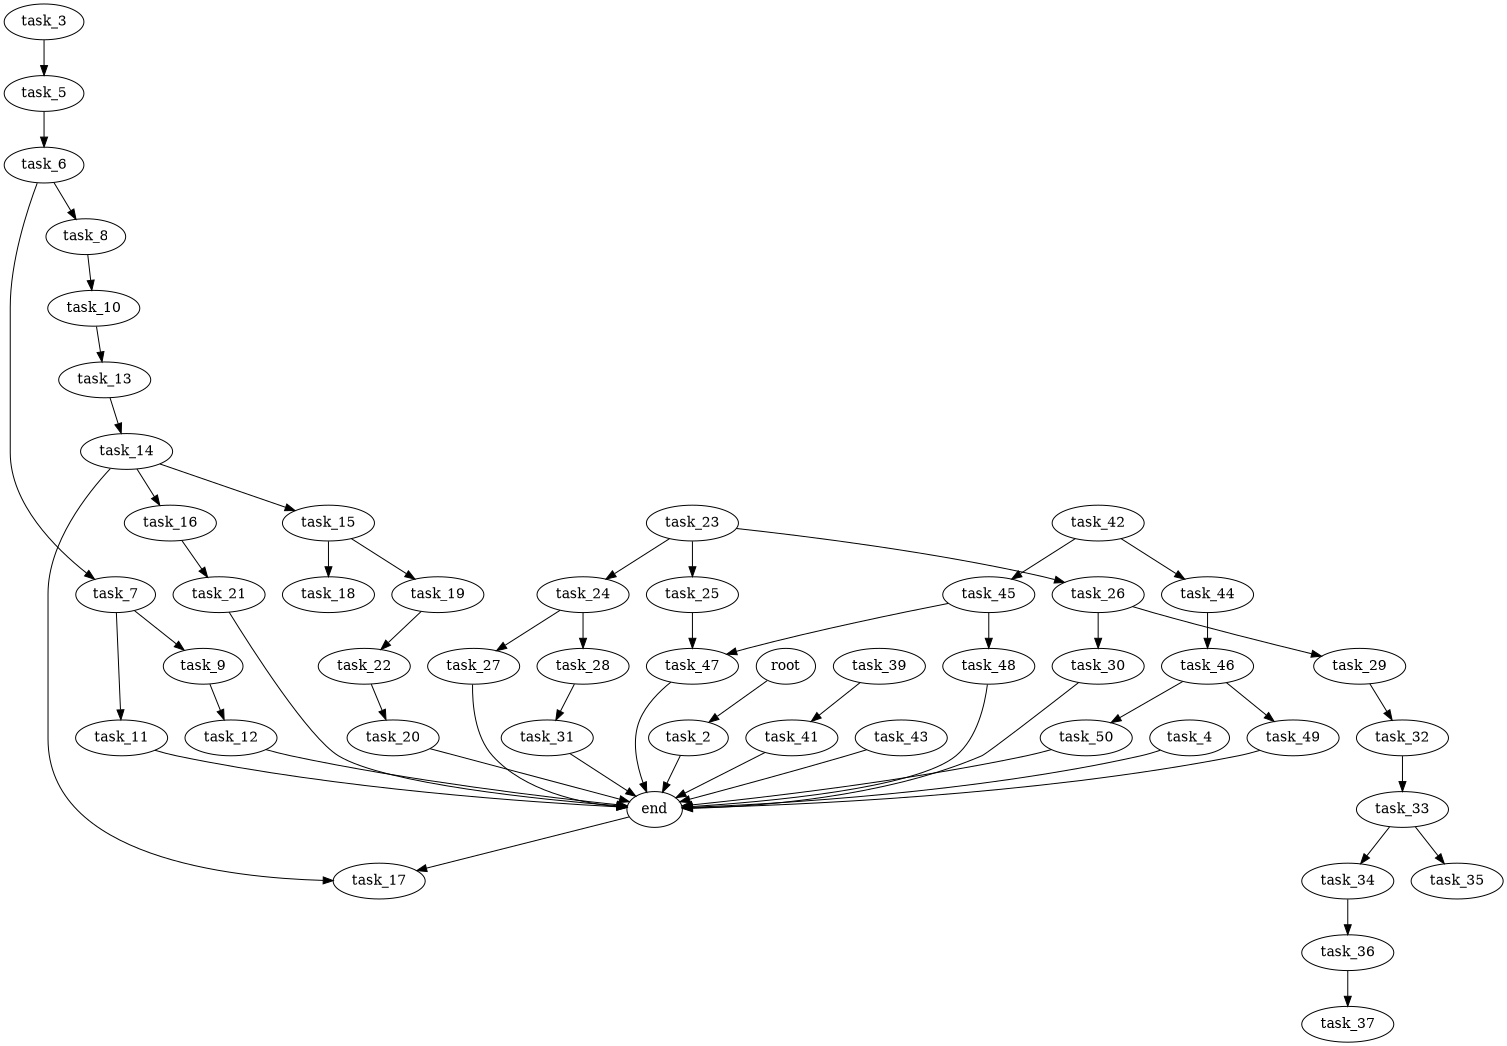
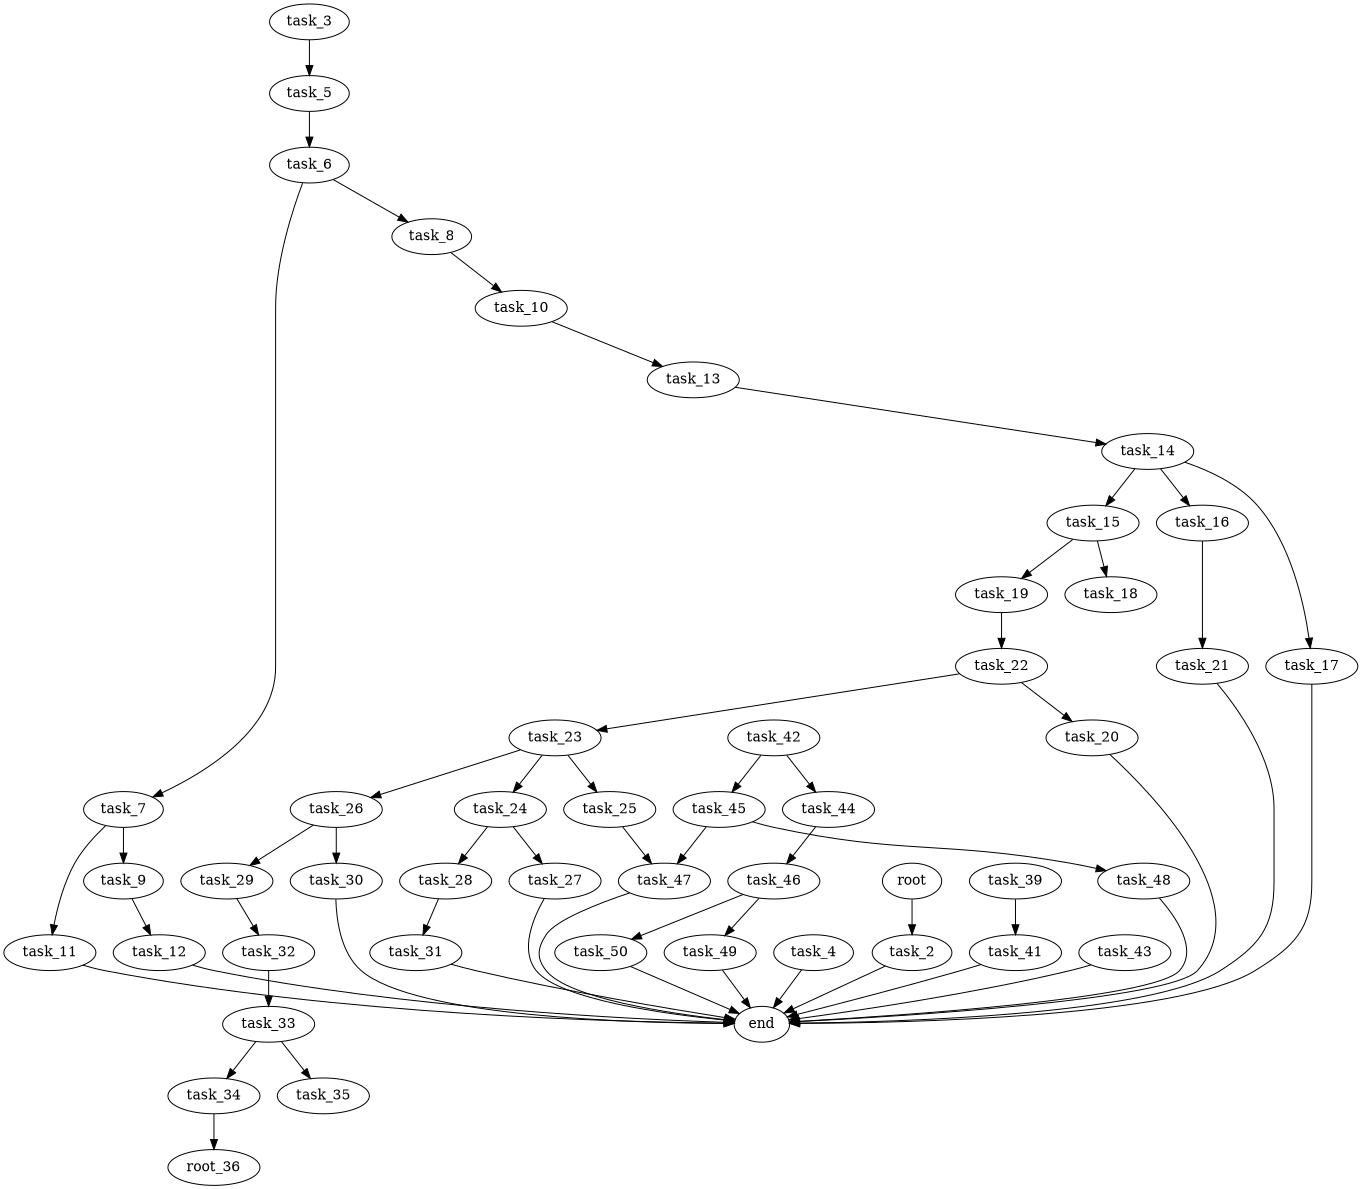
none -> (783, 701)
(528, 843) -> (1183, 995)
(1348, 953) -> (214, 1167)
(1348, 1024) -> none
